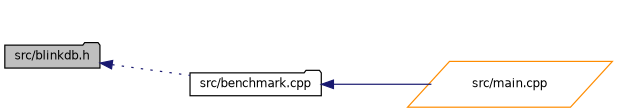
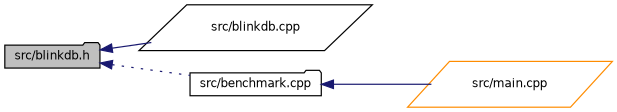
none -> (256, 28)
